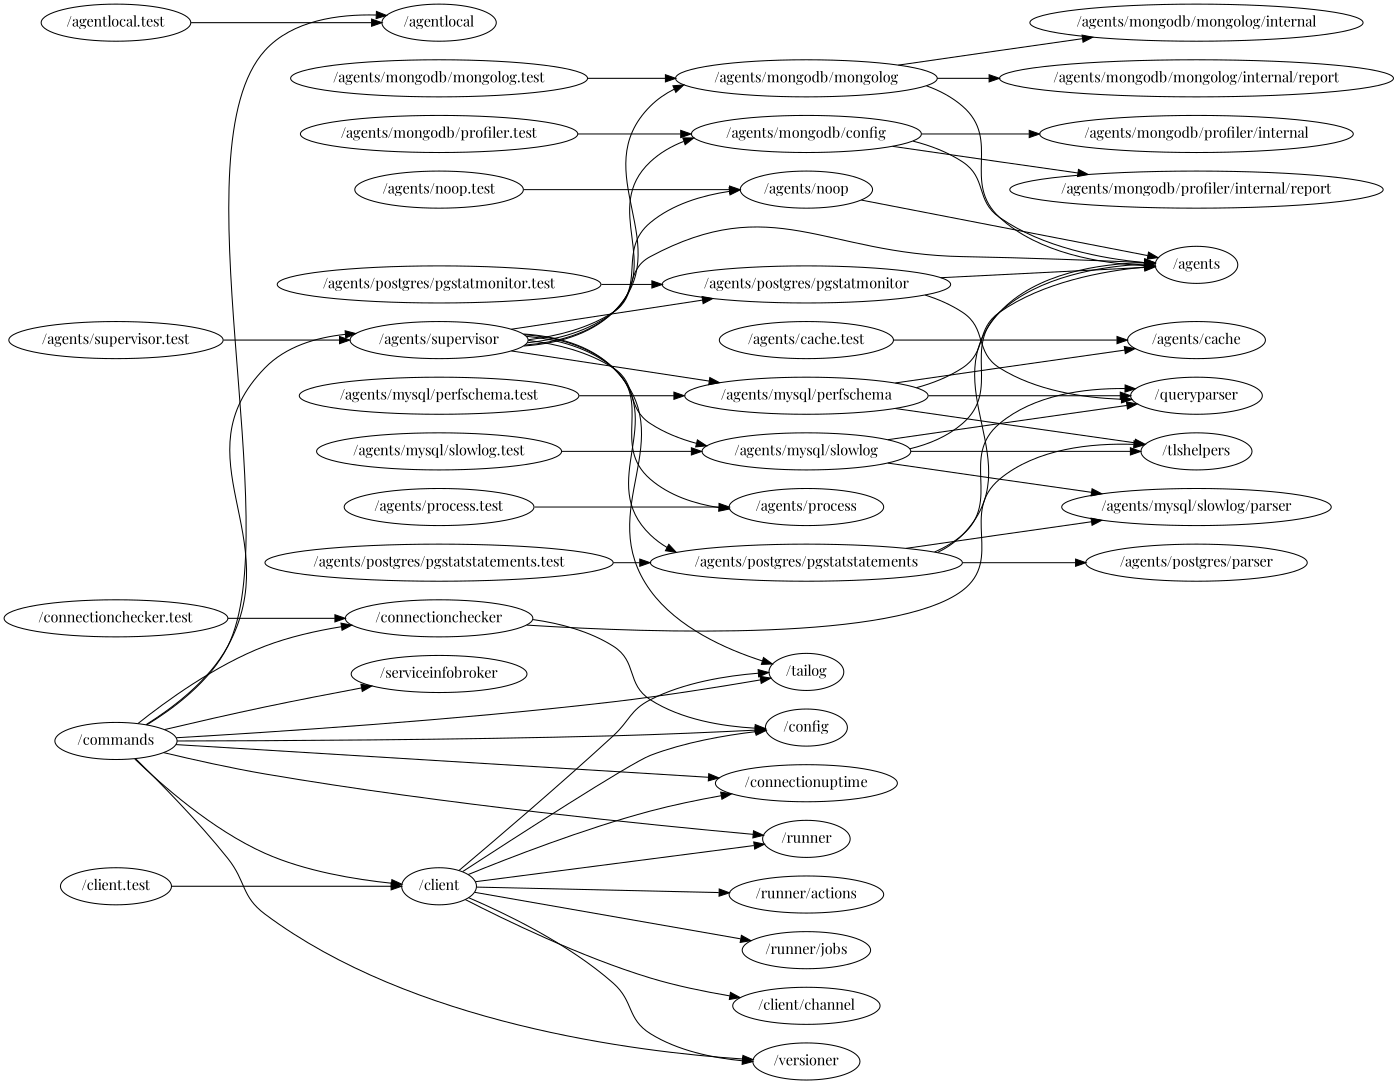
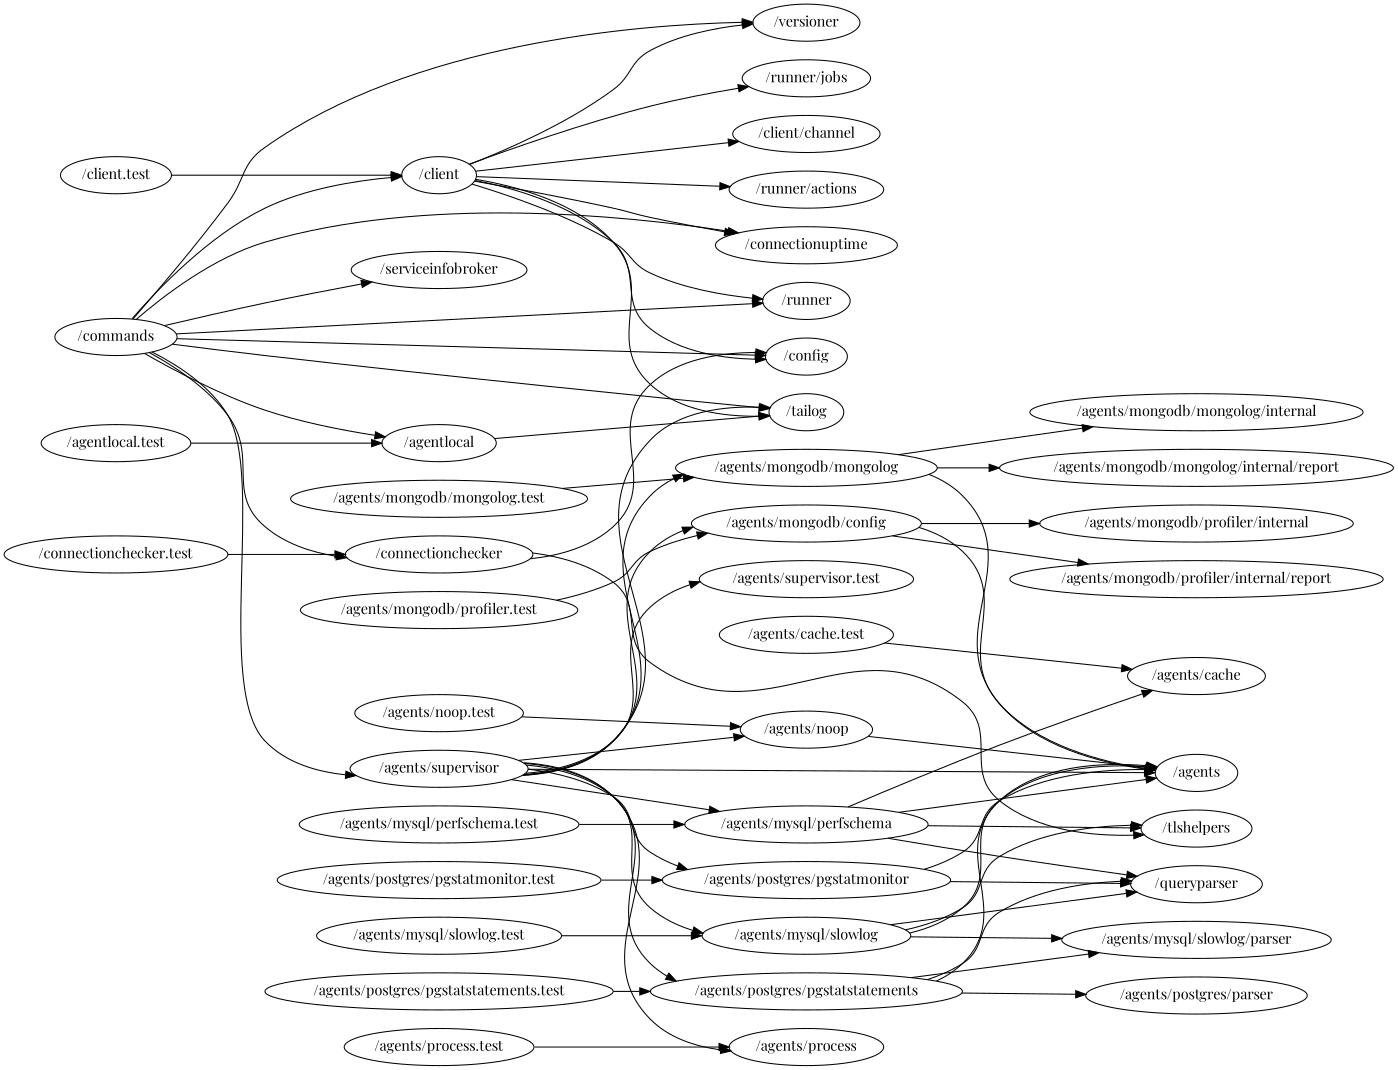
(281, 340) -> (633, 699)
none -> (620, 428)
